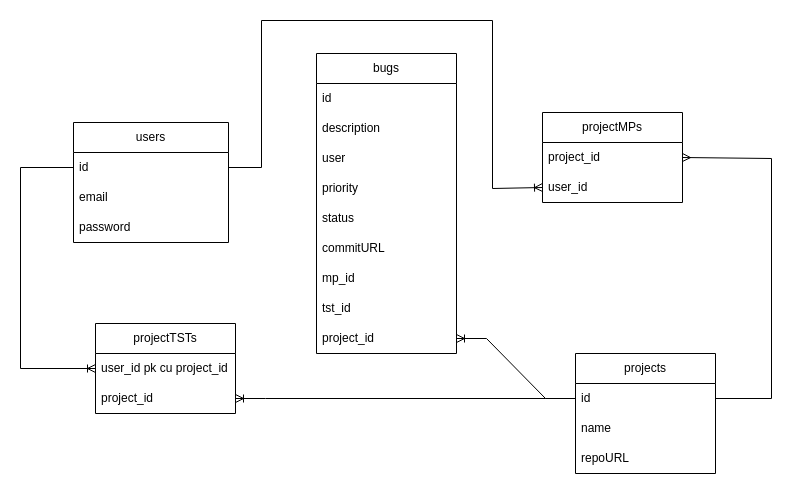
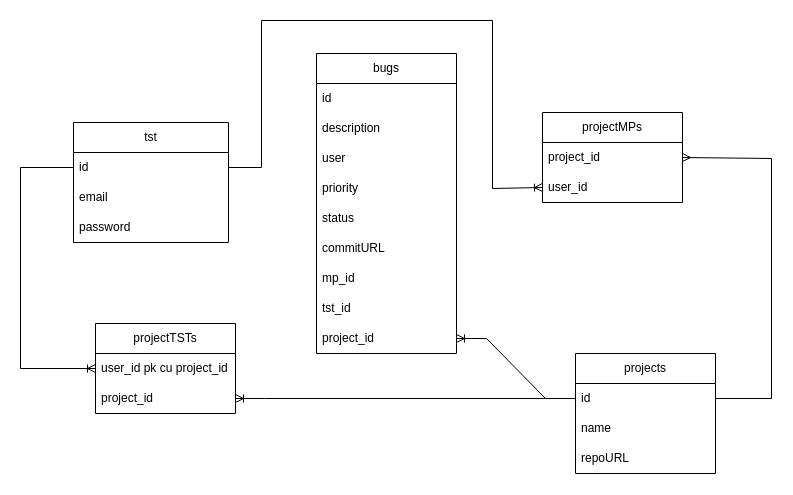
(151, 138) -> (151, 138)
